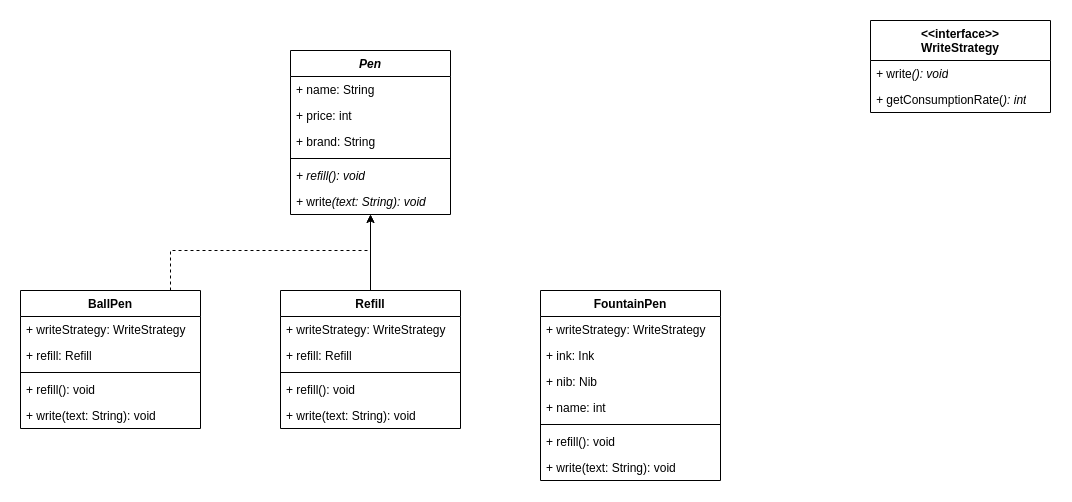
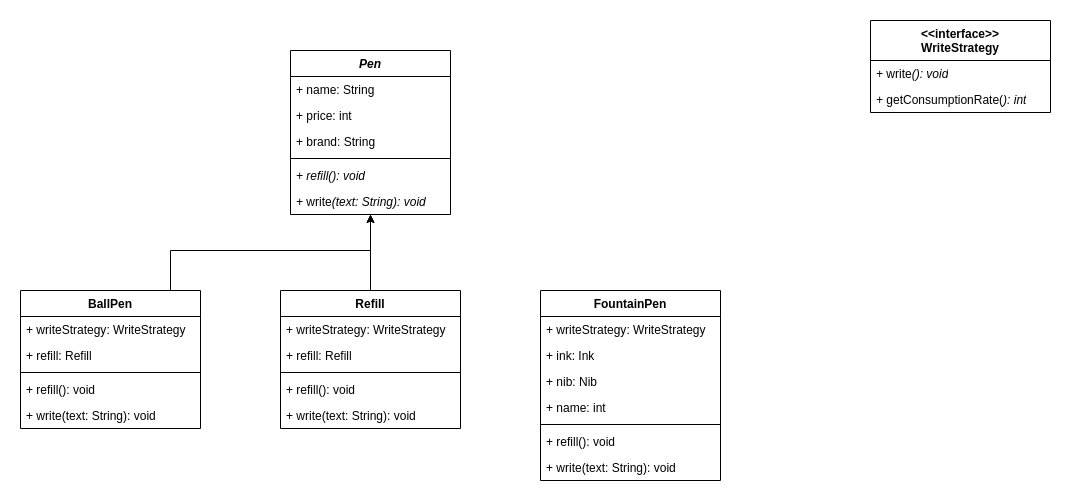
(251, 251) -> (251, 251)
(371, 252) -> (371, 252)
